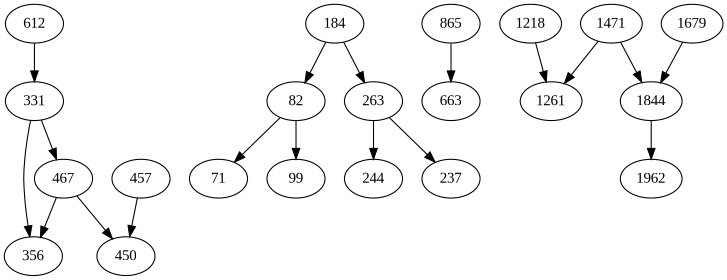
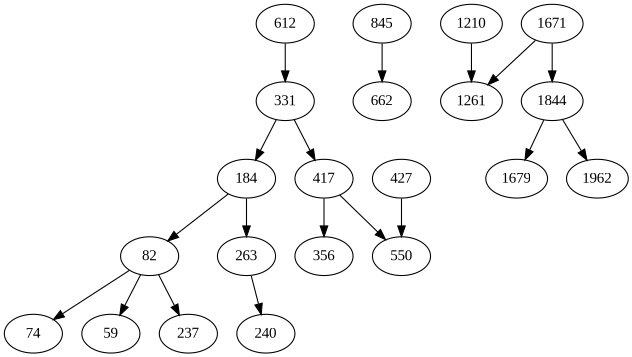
(451, 24) -> (382, 24)
(531, 24) -> (471, 24)
(611, 24) -> (552, 24)
(674, 58) -> (537, 135)
(451, 101) -> (382, 101)
(408, 136) -> (167, 290)
(24, 173) -> (268, 135)
(64, 179) -> (324, 179)
(141, 179) -> (401, 179)
(219, 179) -> (33, 334)
(296, 179) -> (111, 334)
(374, 179) -> (266, 334)
(126, 256) -> (401, 256)
